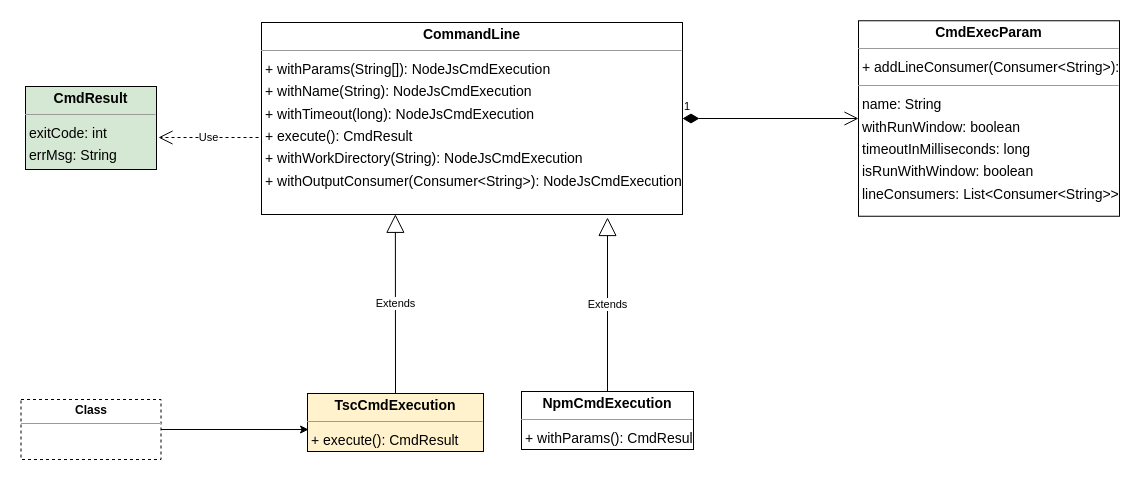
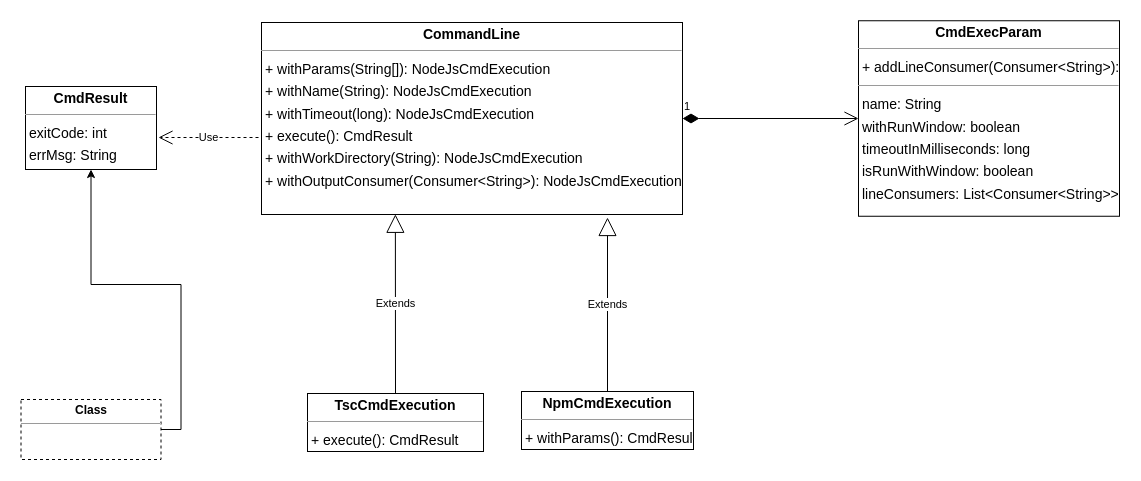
(91, 128) -> (91, 128)
(396, 423) -> (396, 423)
(240, 430) -> (156, 285)
